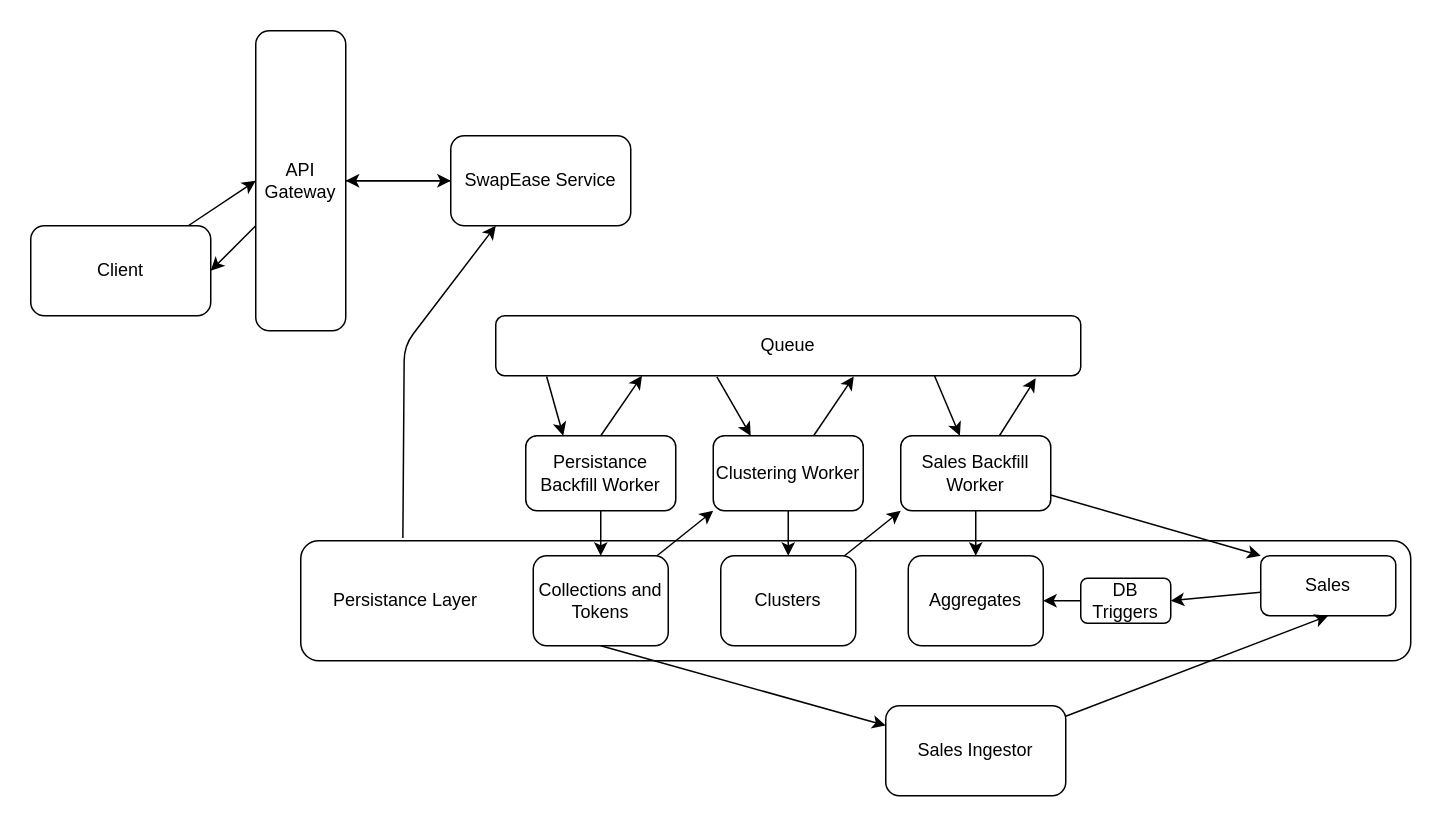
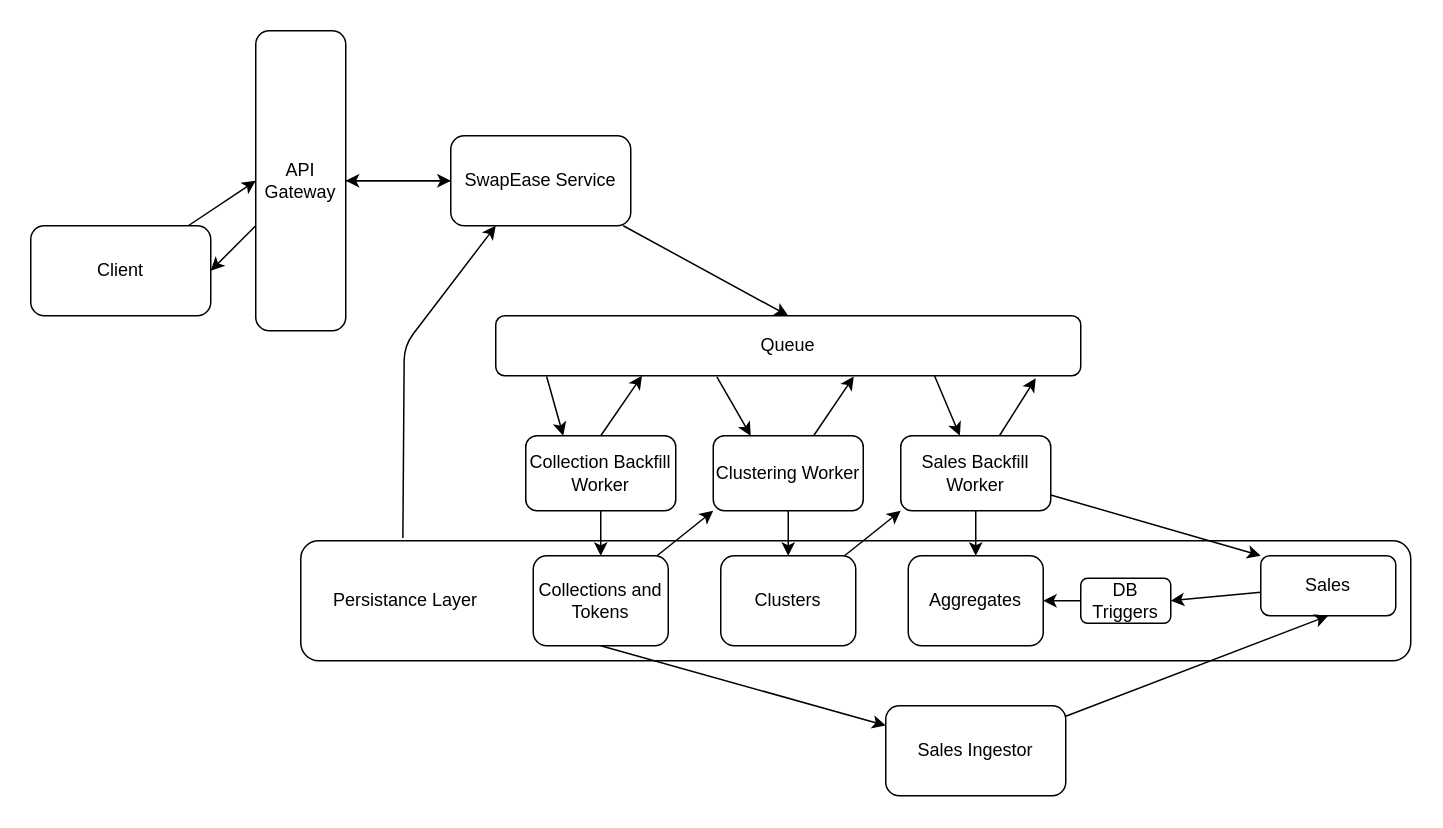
none -> (702, 268)
(601, 473) -> (601, 473)
